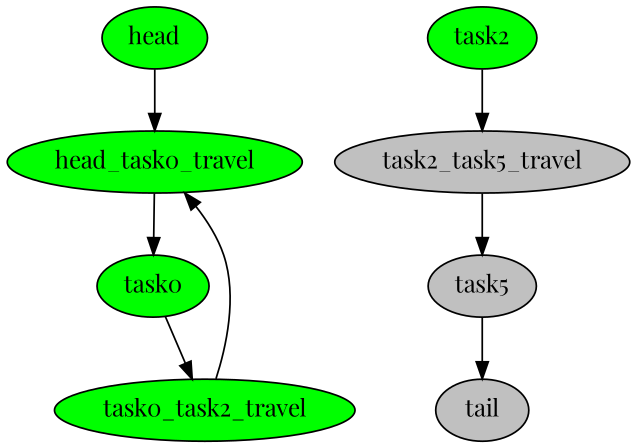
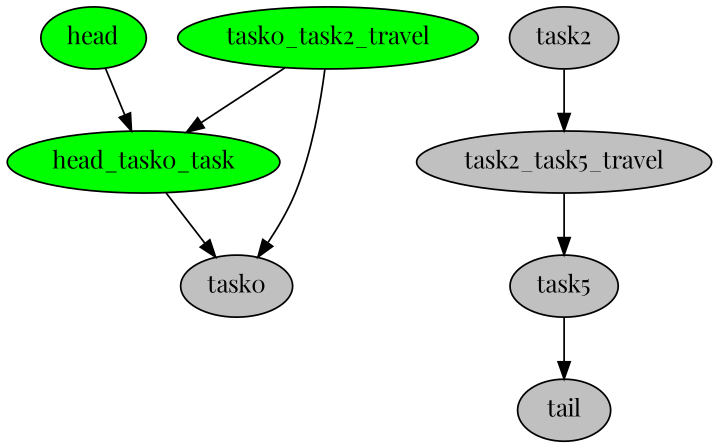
(482, 38) -> (564, 38)
(155, 162) -> (144, 162)
(153, 286) -> (237, 286)
(175, 340) -> (307, 160)
